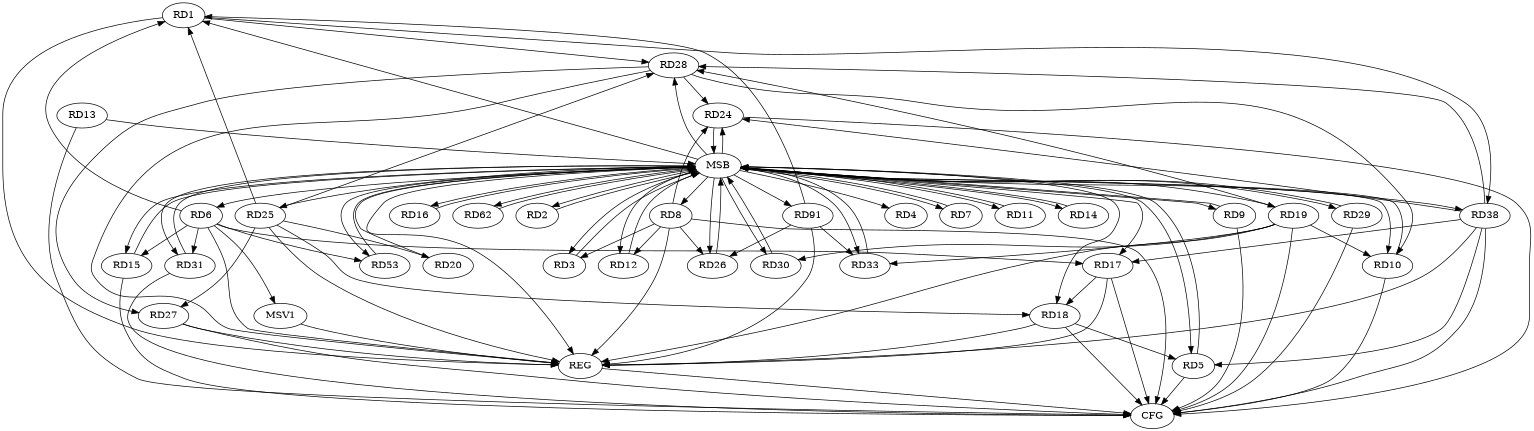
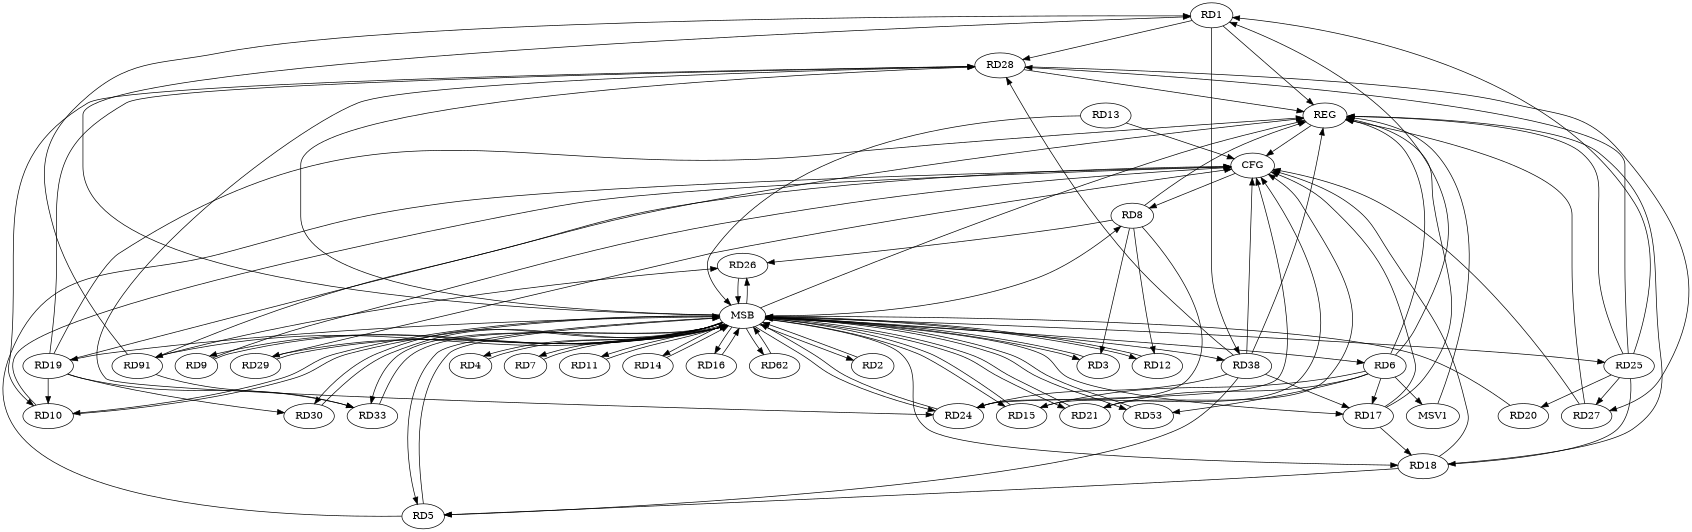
(992, 233) -> (1196, 189)
(190, 266) -> (1085, 416)
none -> (604, 340)
